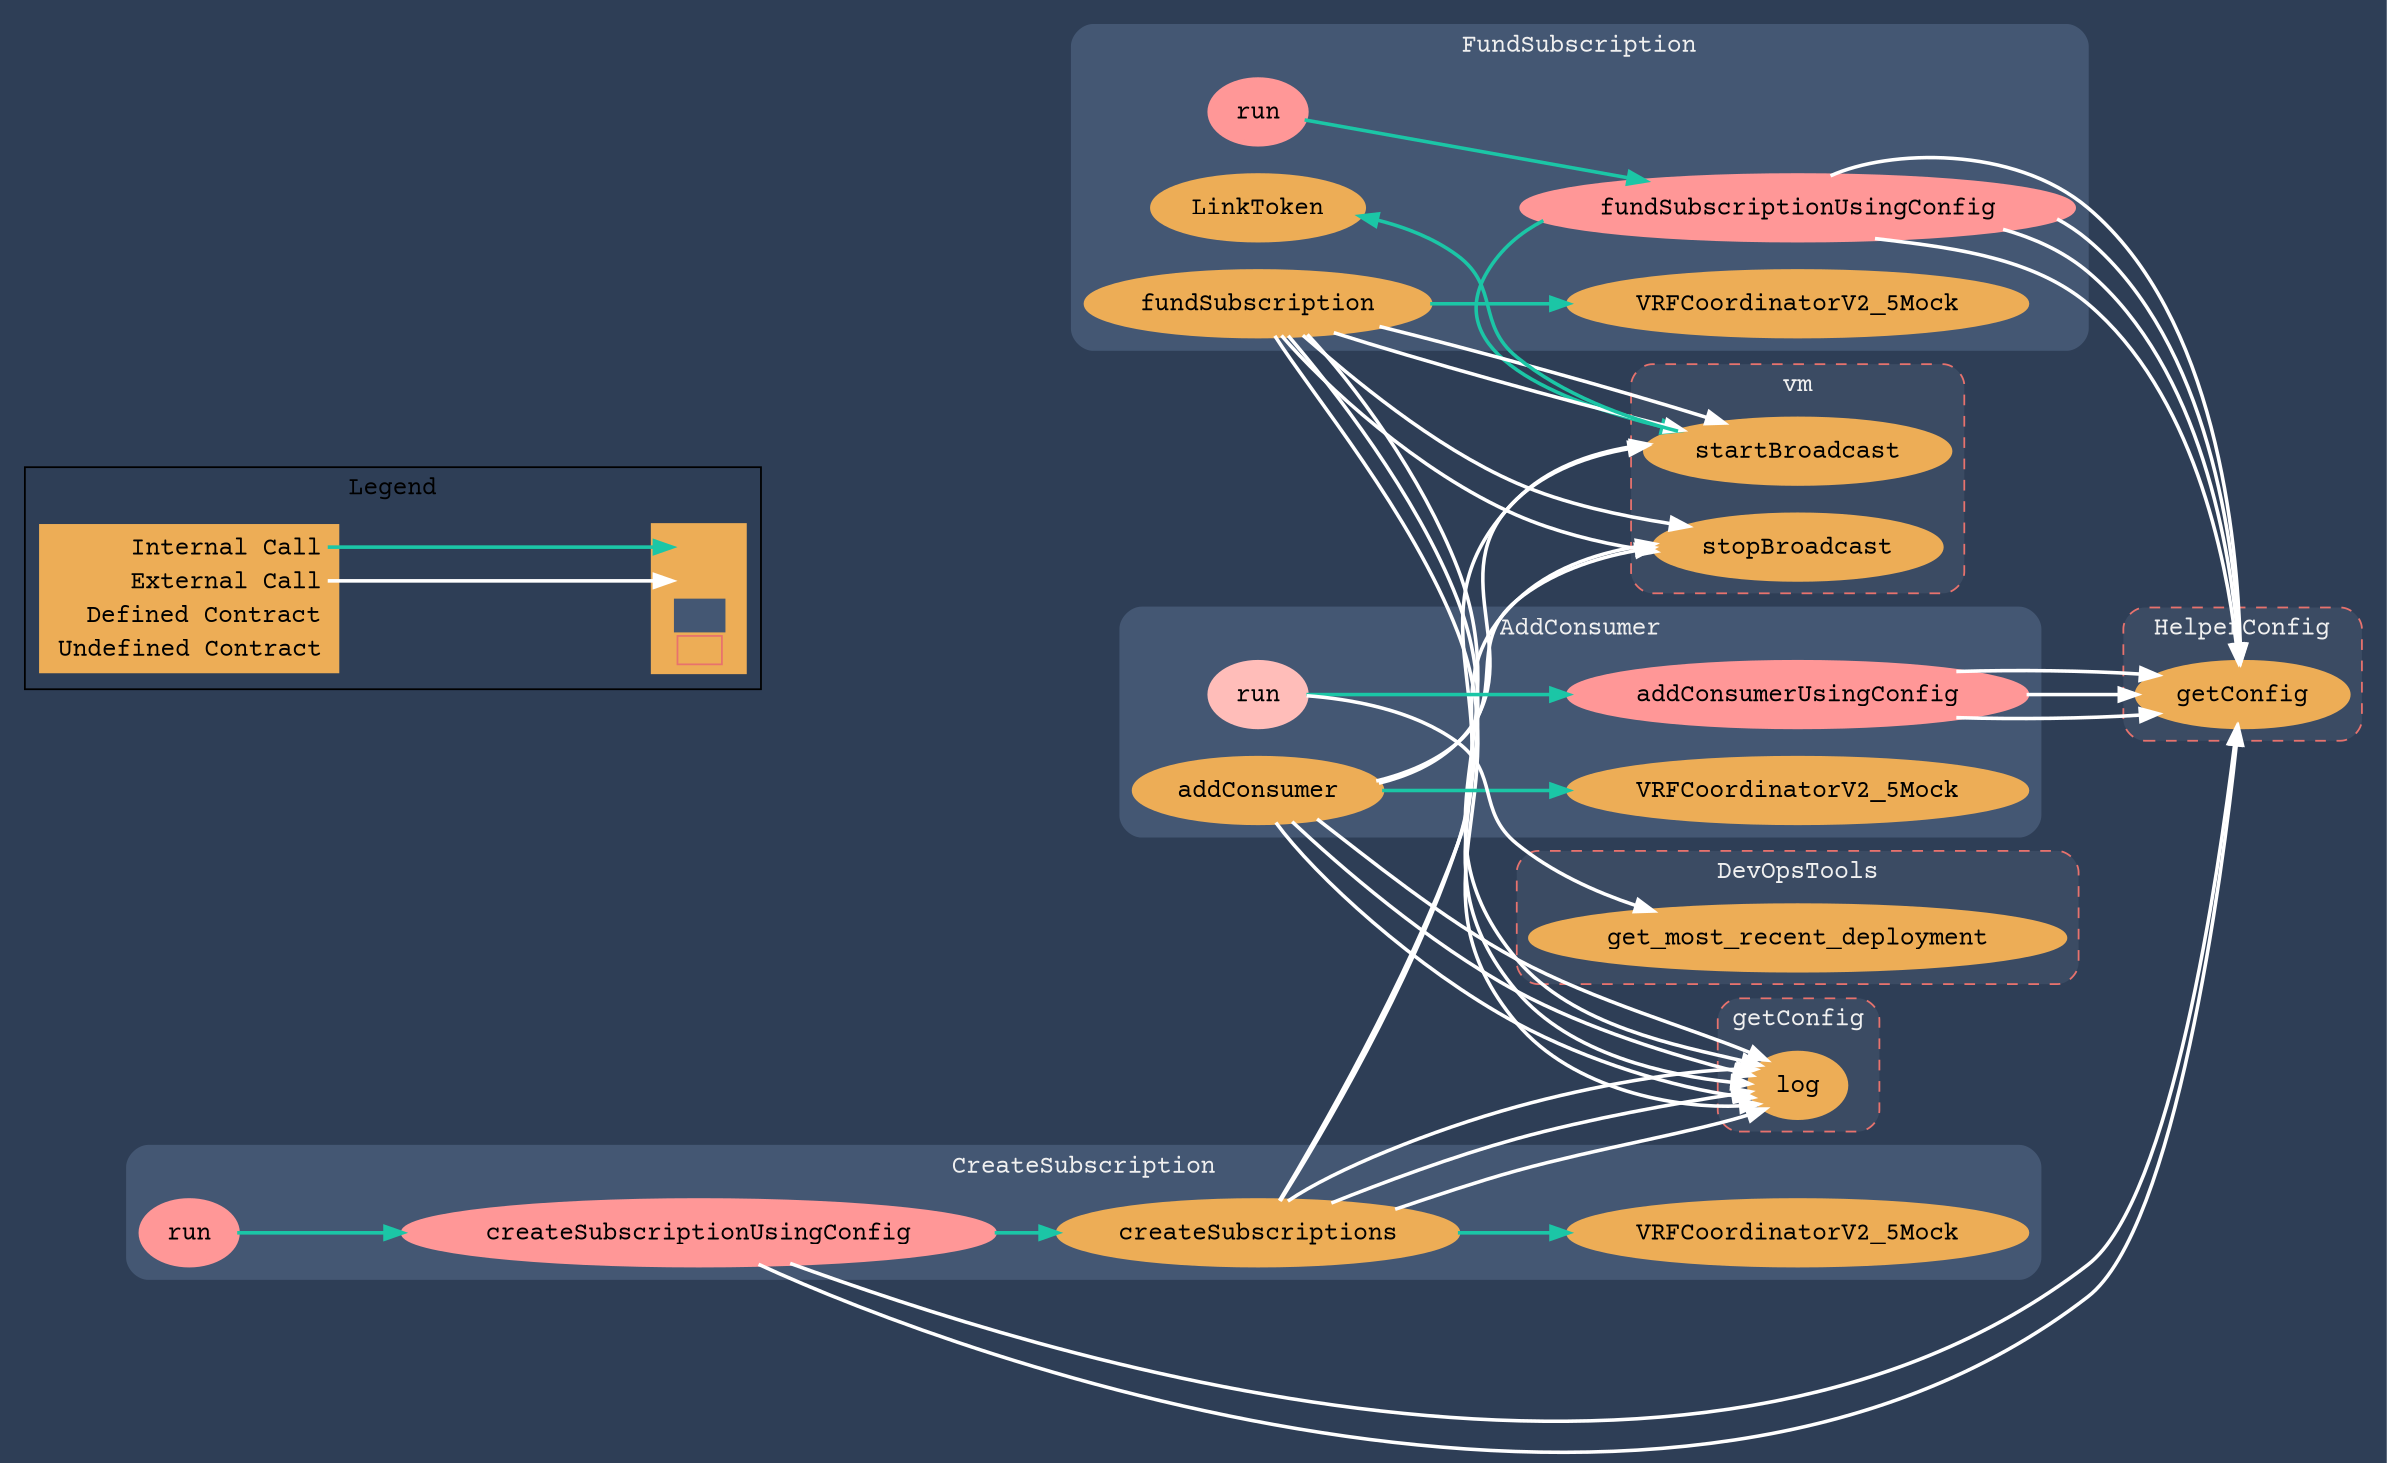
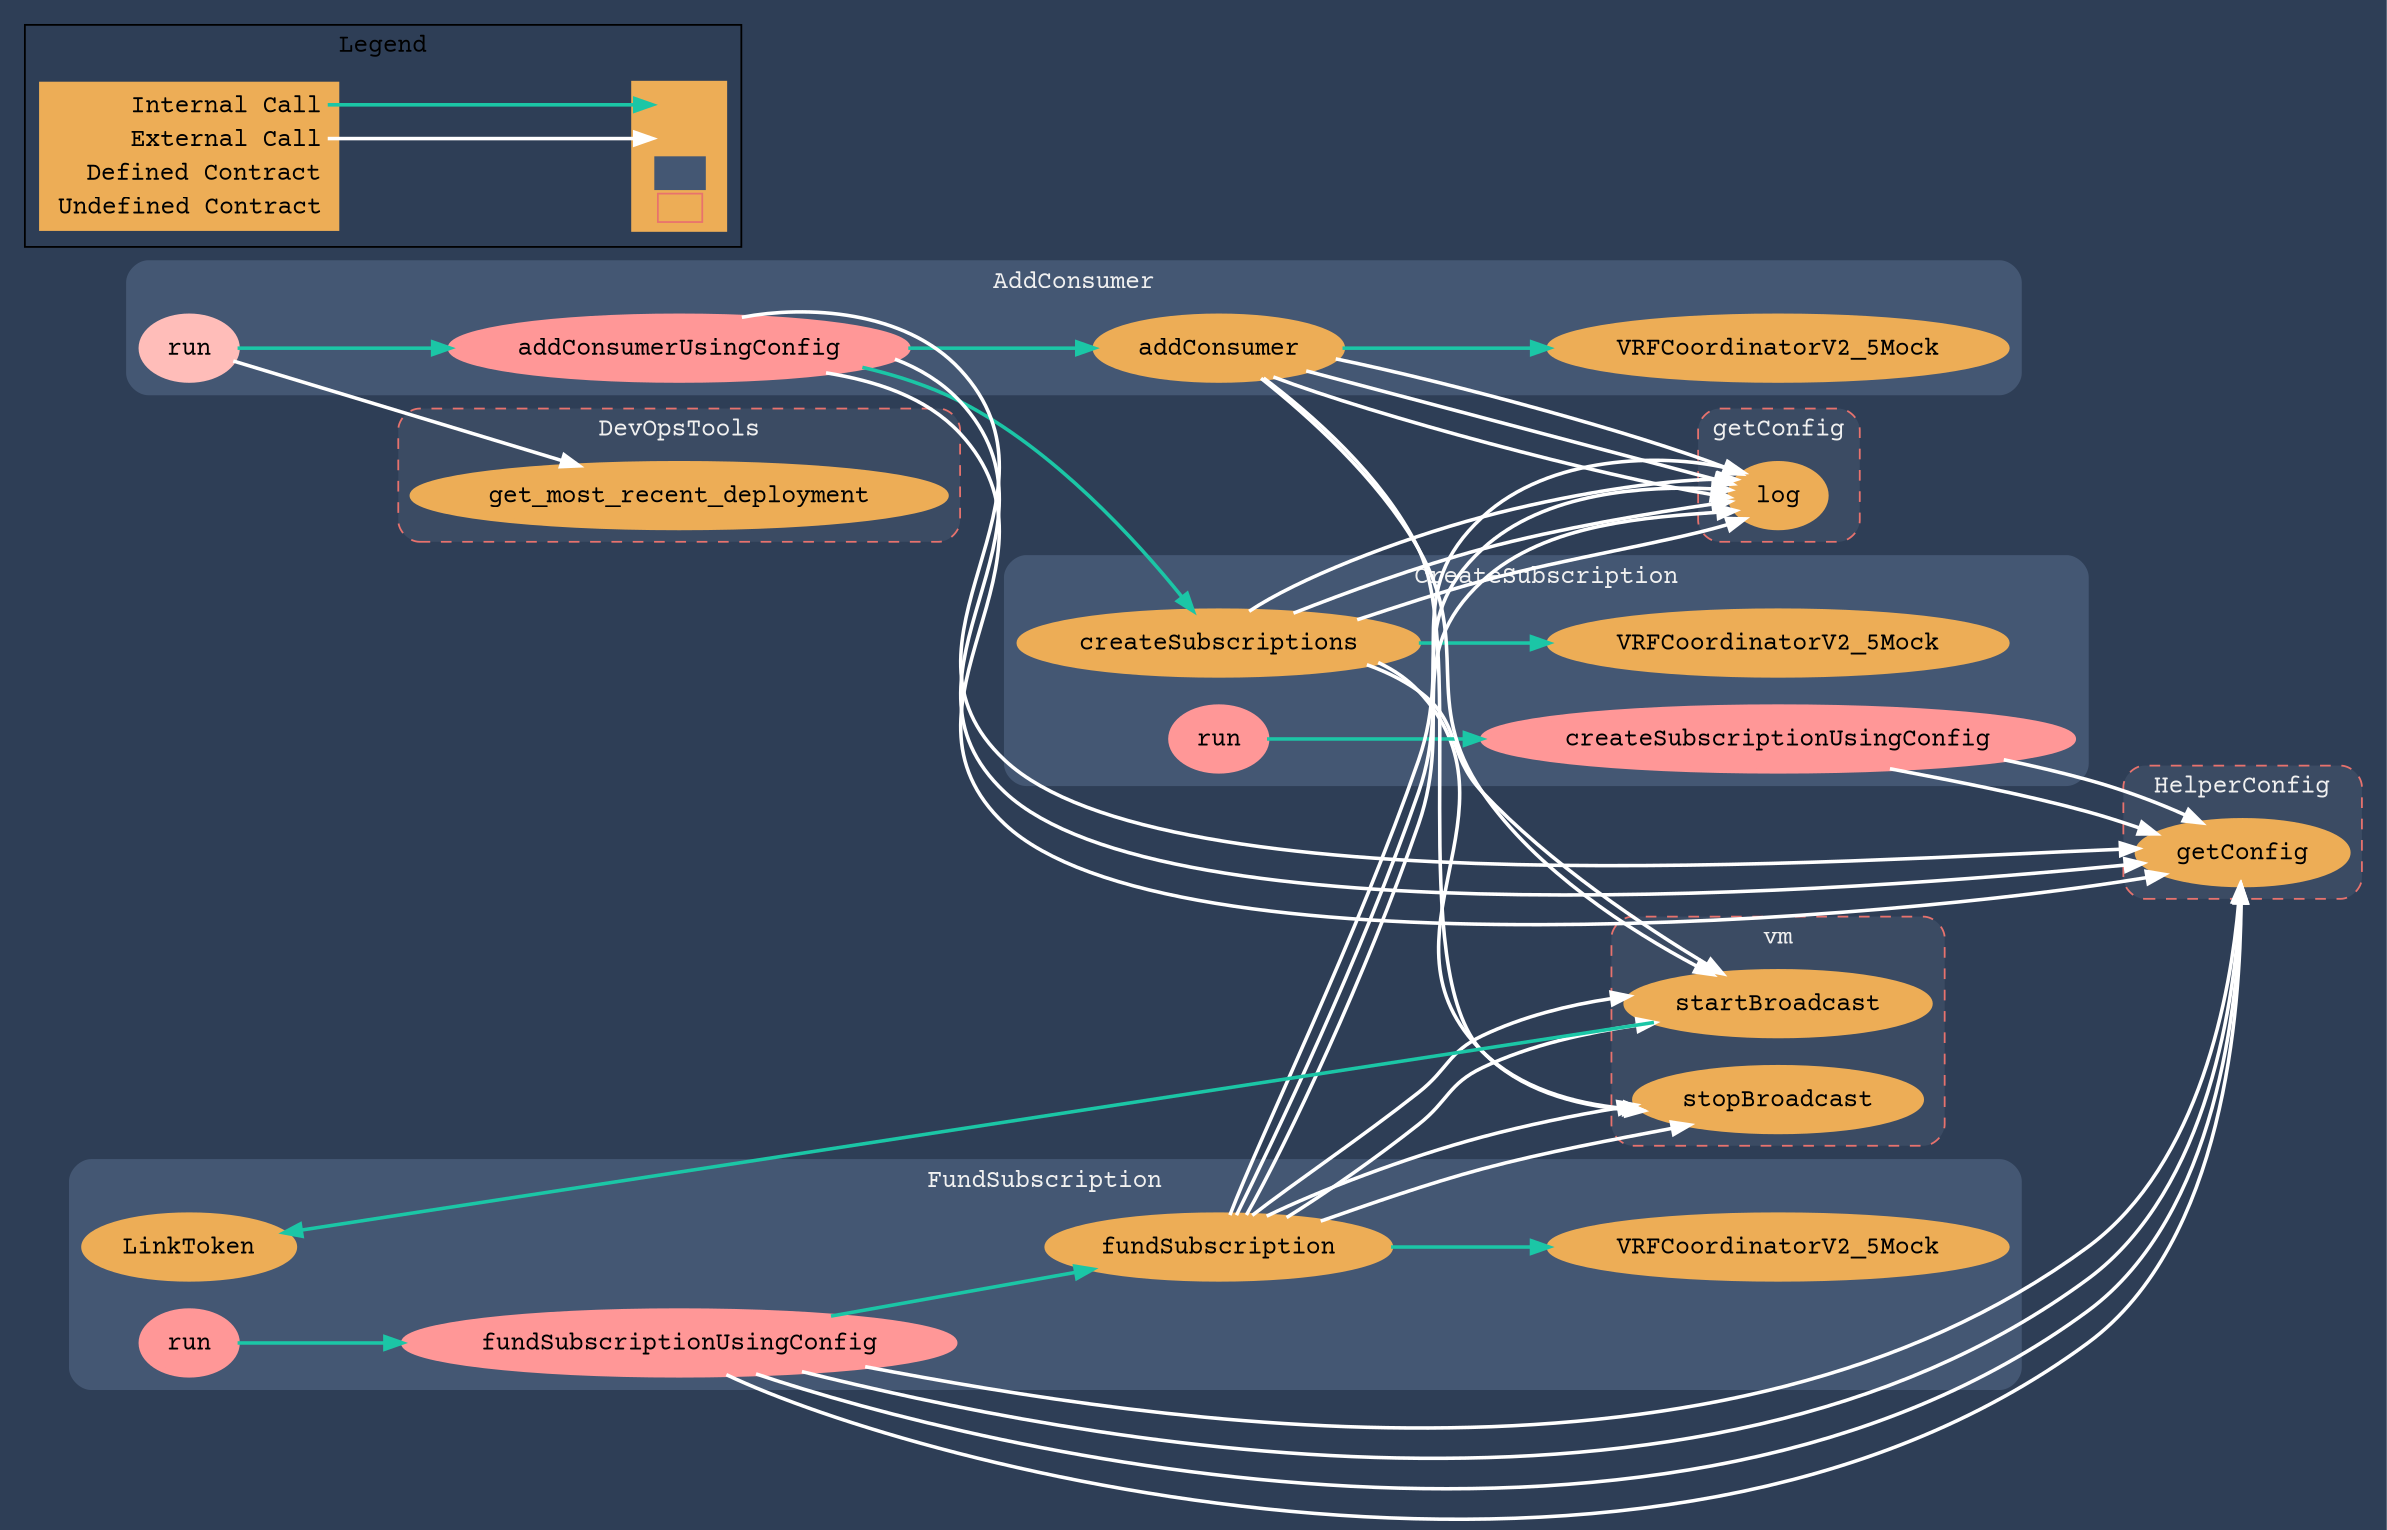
(1487, 339) -> (953, 1294)
none -> (992, 348)
(1017, 1233) -> (1041, 455)
